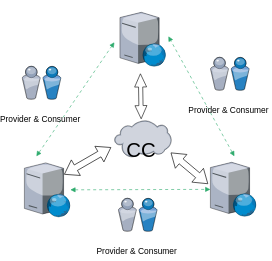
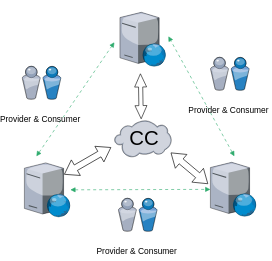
(141, 150) -> (144, 138)
